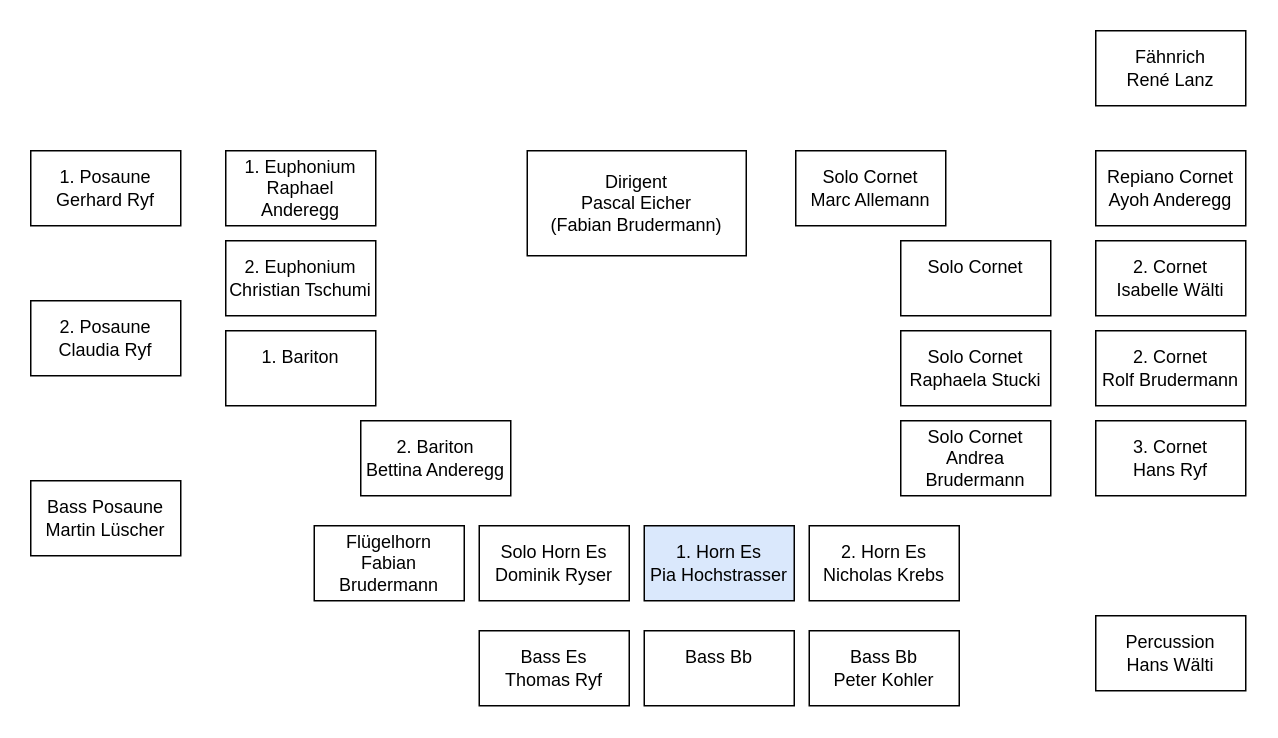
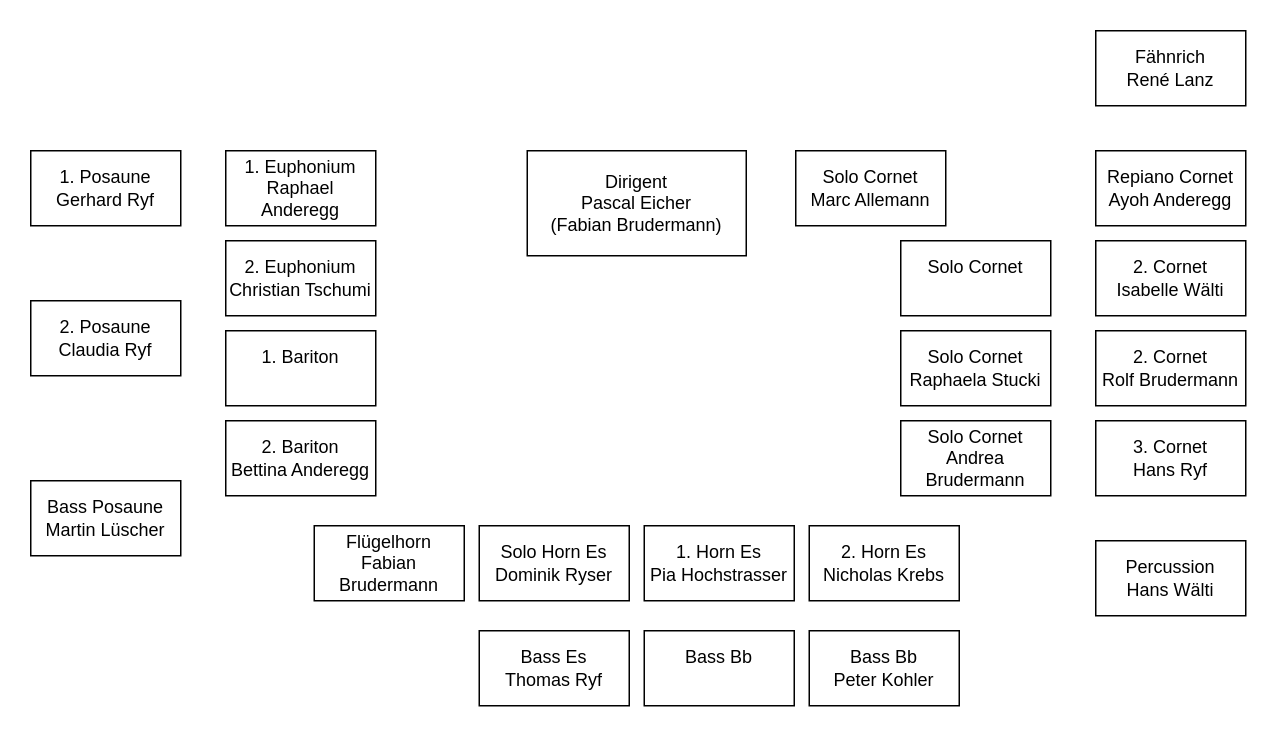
(436, 458) -> (301, 458)
(719, 563) -> (719, 563)
(1171, 653) -> (1171, 578)
